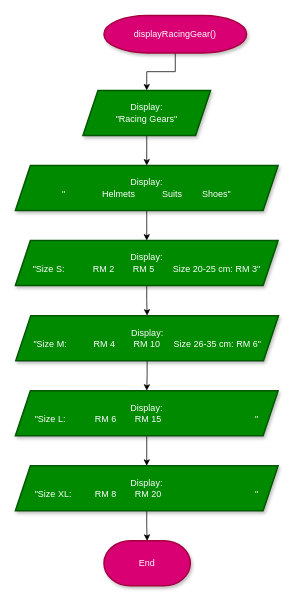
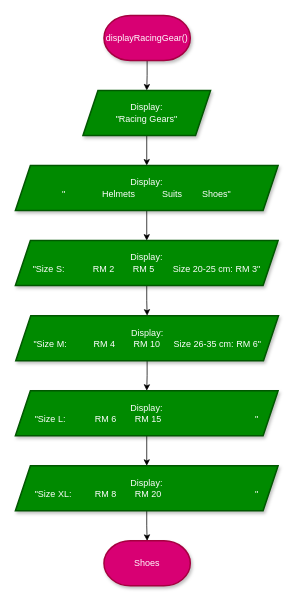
(175, 34) -> (147, 38)
(147, 563) -> (147, 563)
